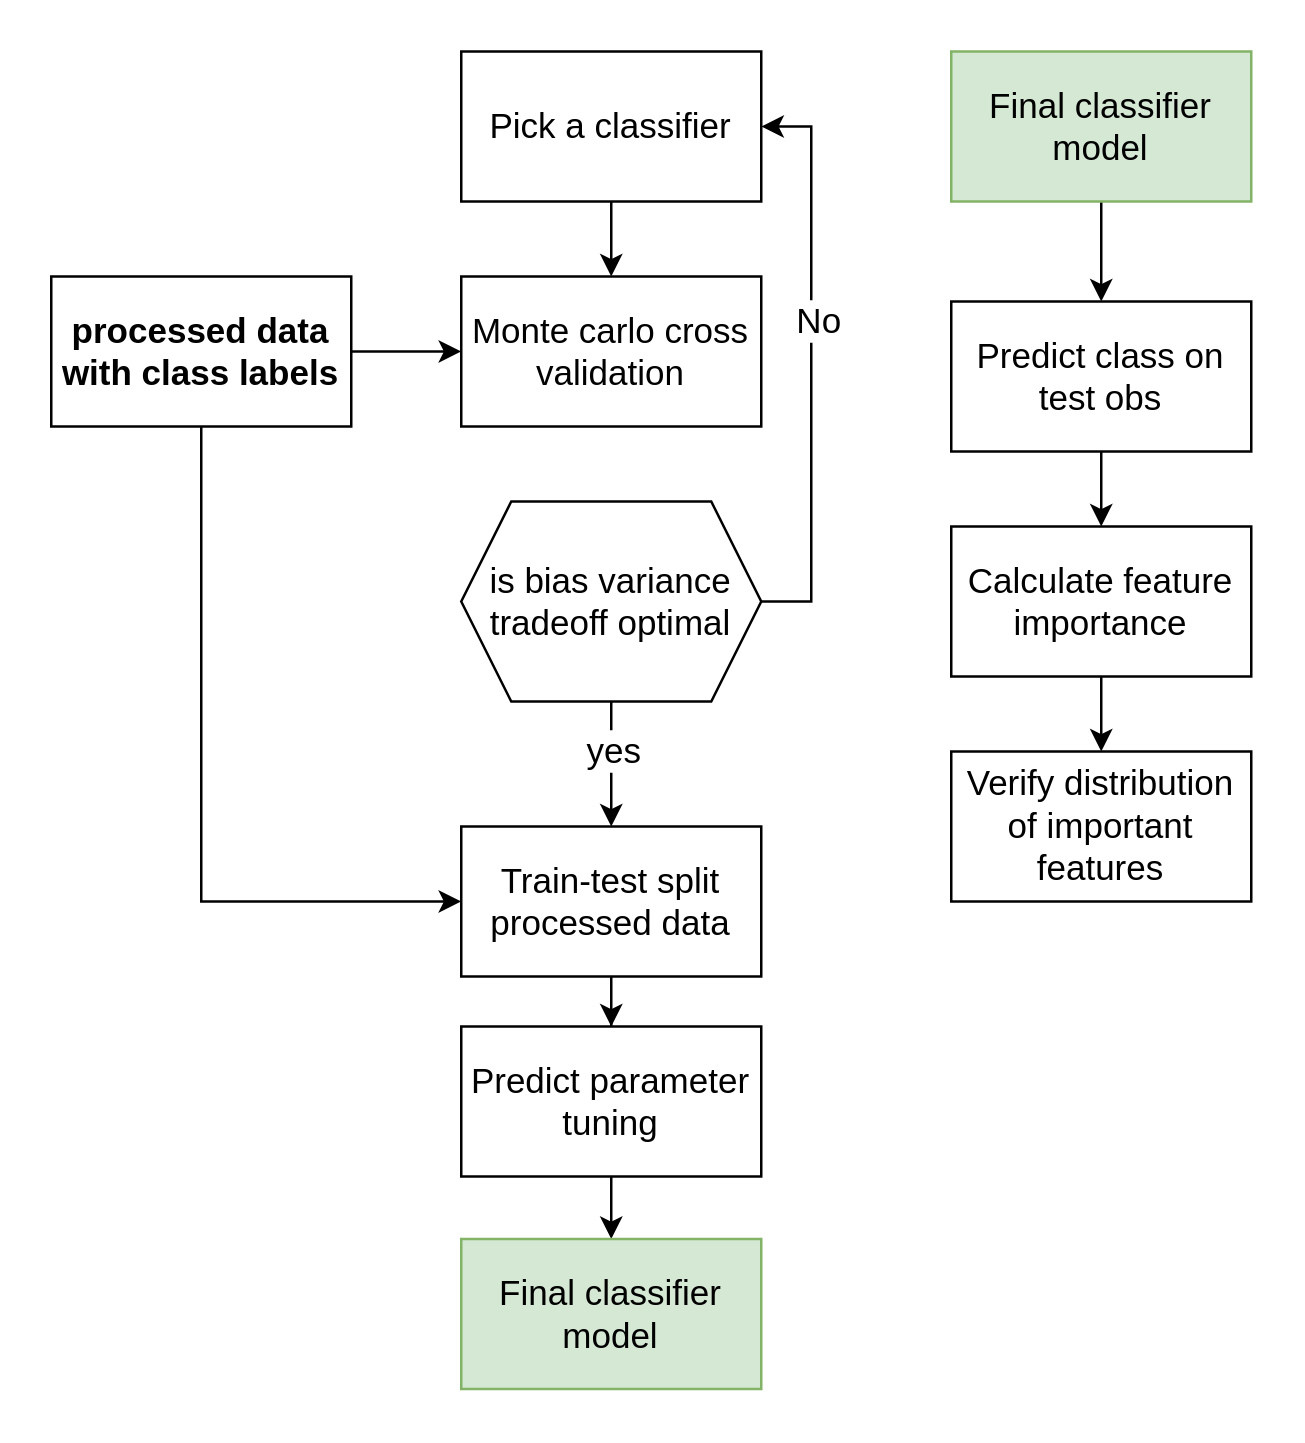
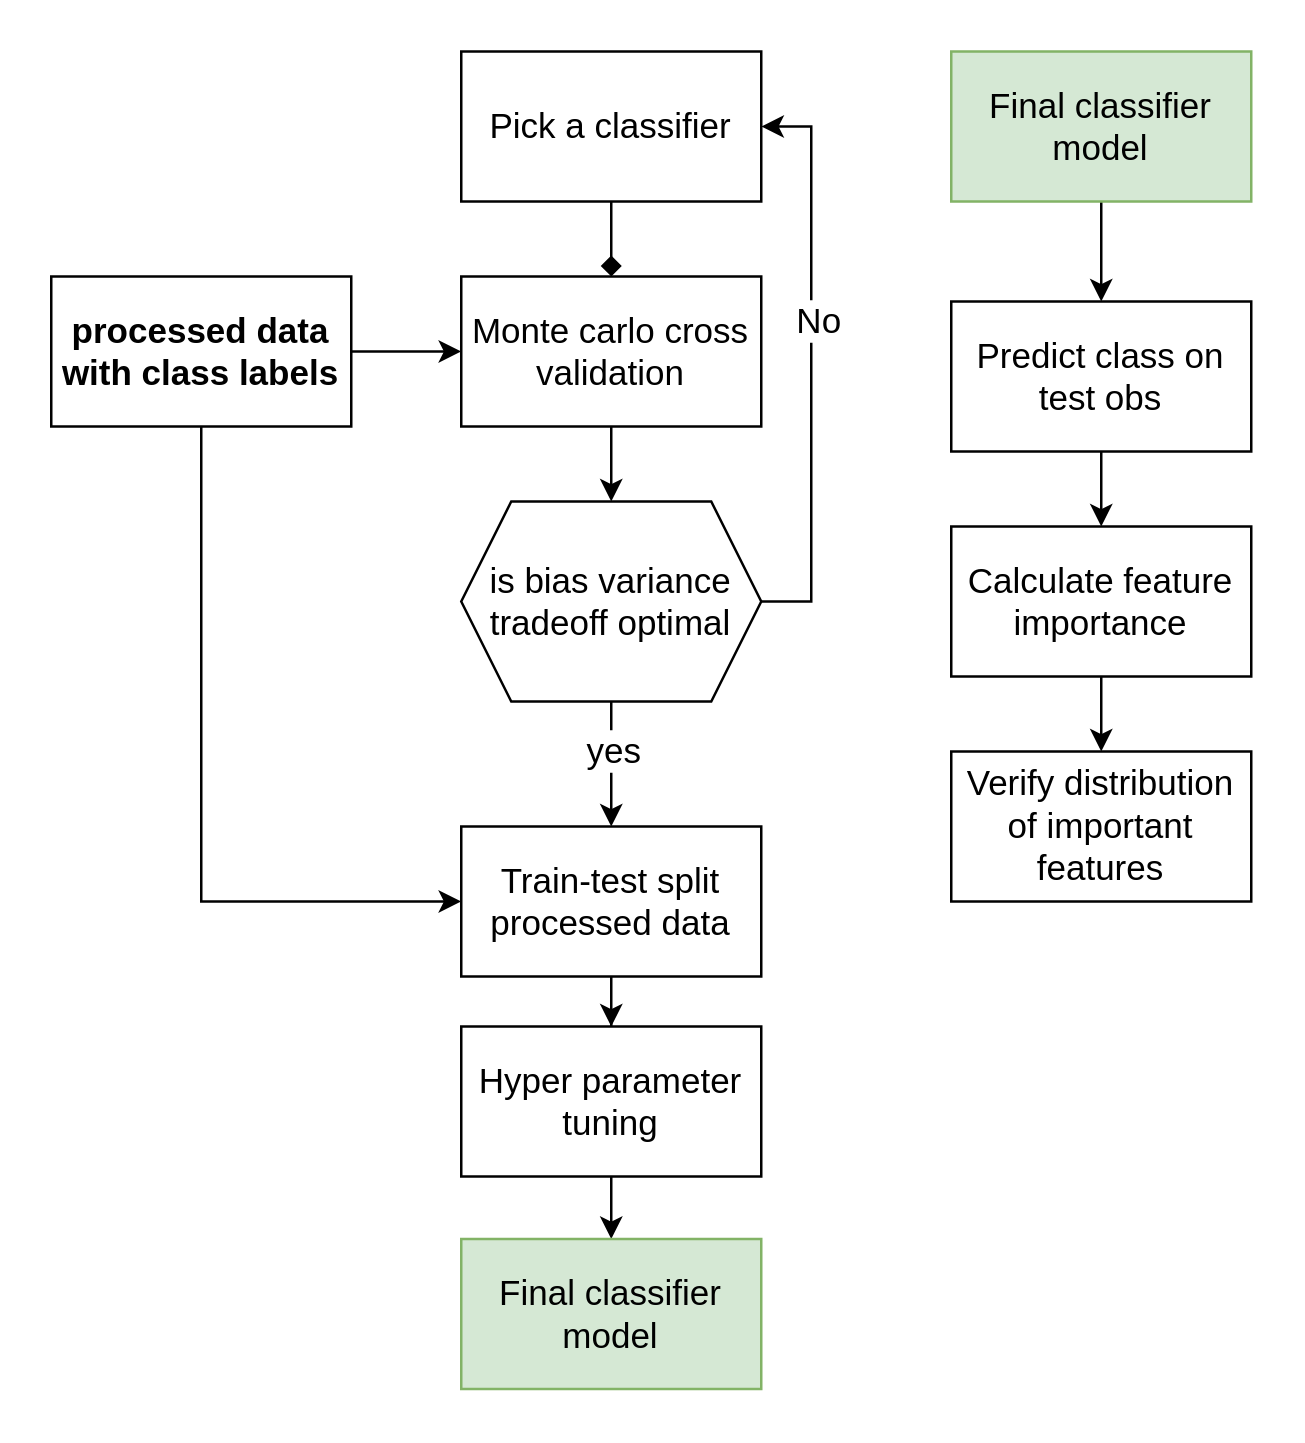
(611, 257) -> (611, 256)
none -> (611, 455)
(611, 1101) -> (611, 1101)
